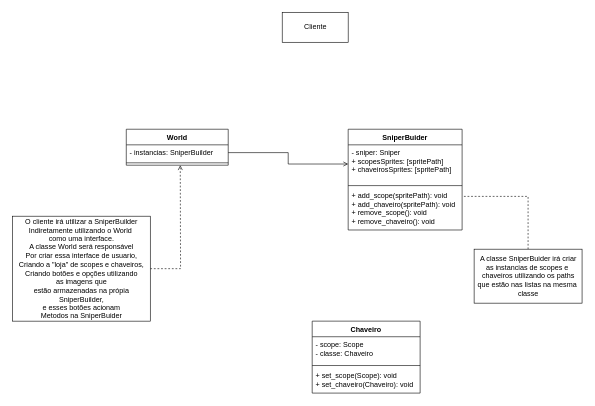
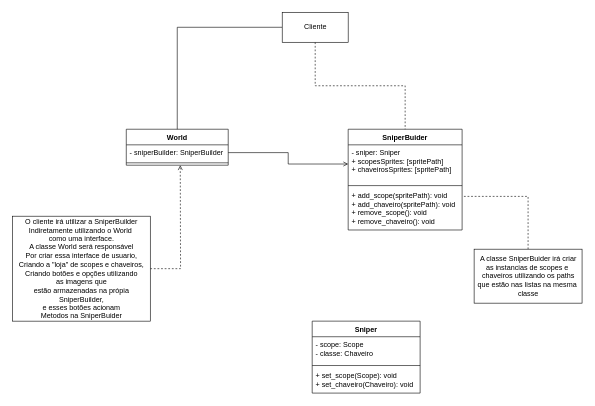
none -> (179, 27)
none -> (359, 86)
(177, 153) -> (182, 153)
(366, 329) -> (366, 329)
